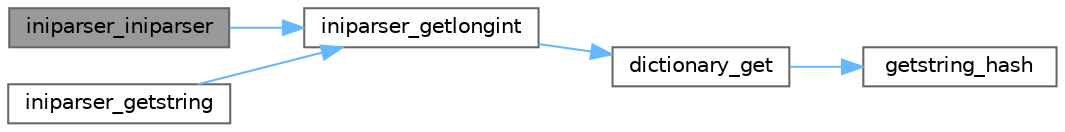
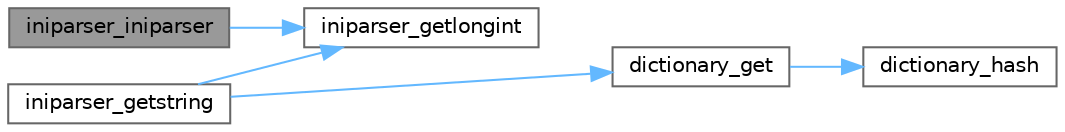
(565, 48) -> (411, 85)
(960, 67) -> (960, 67)
